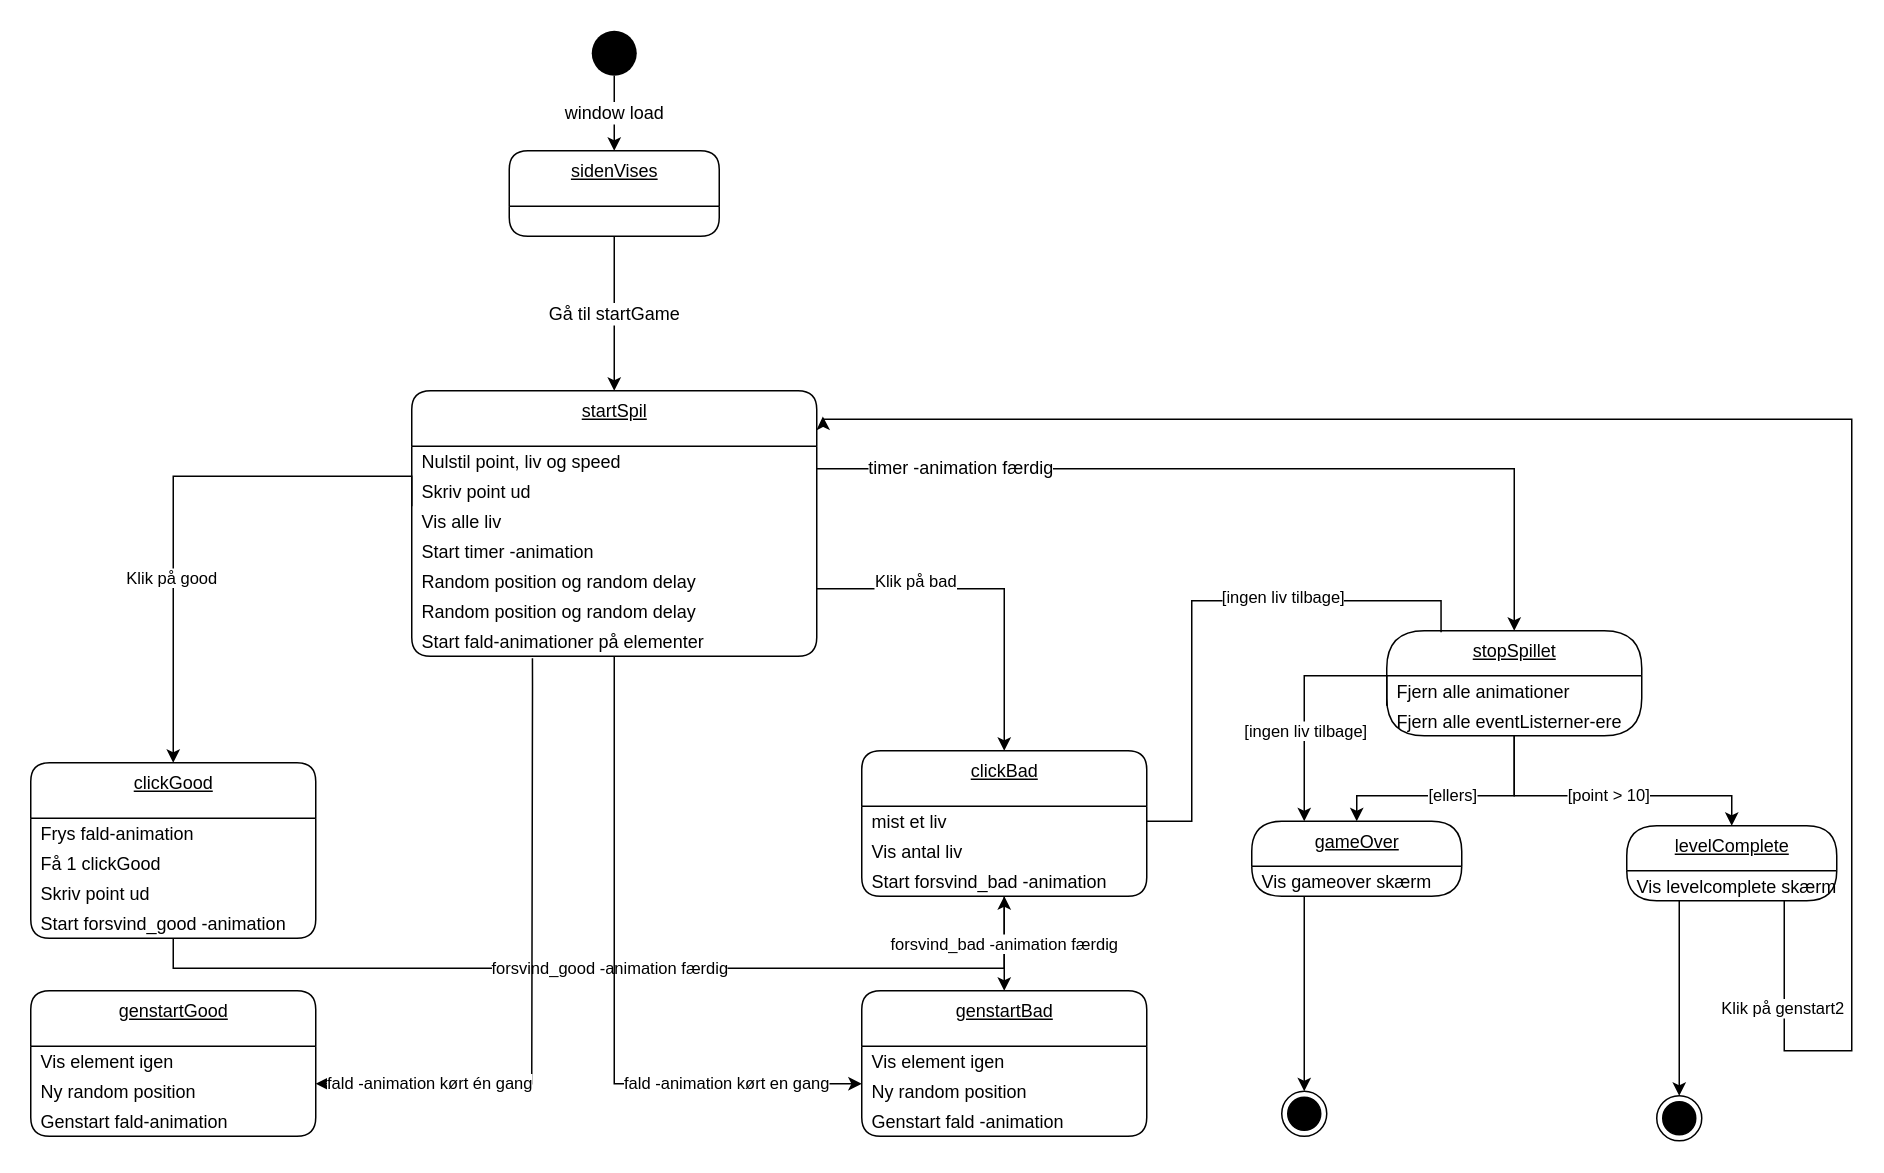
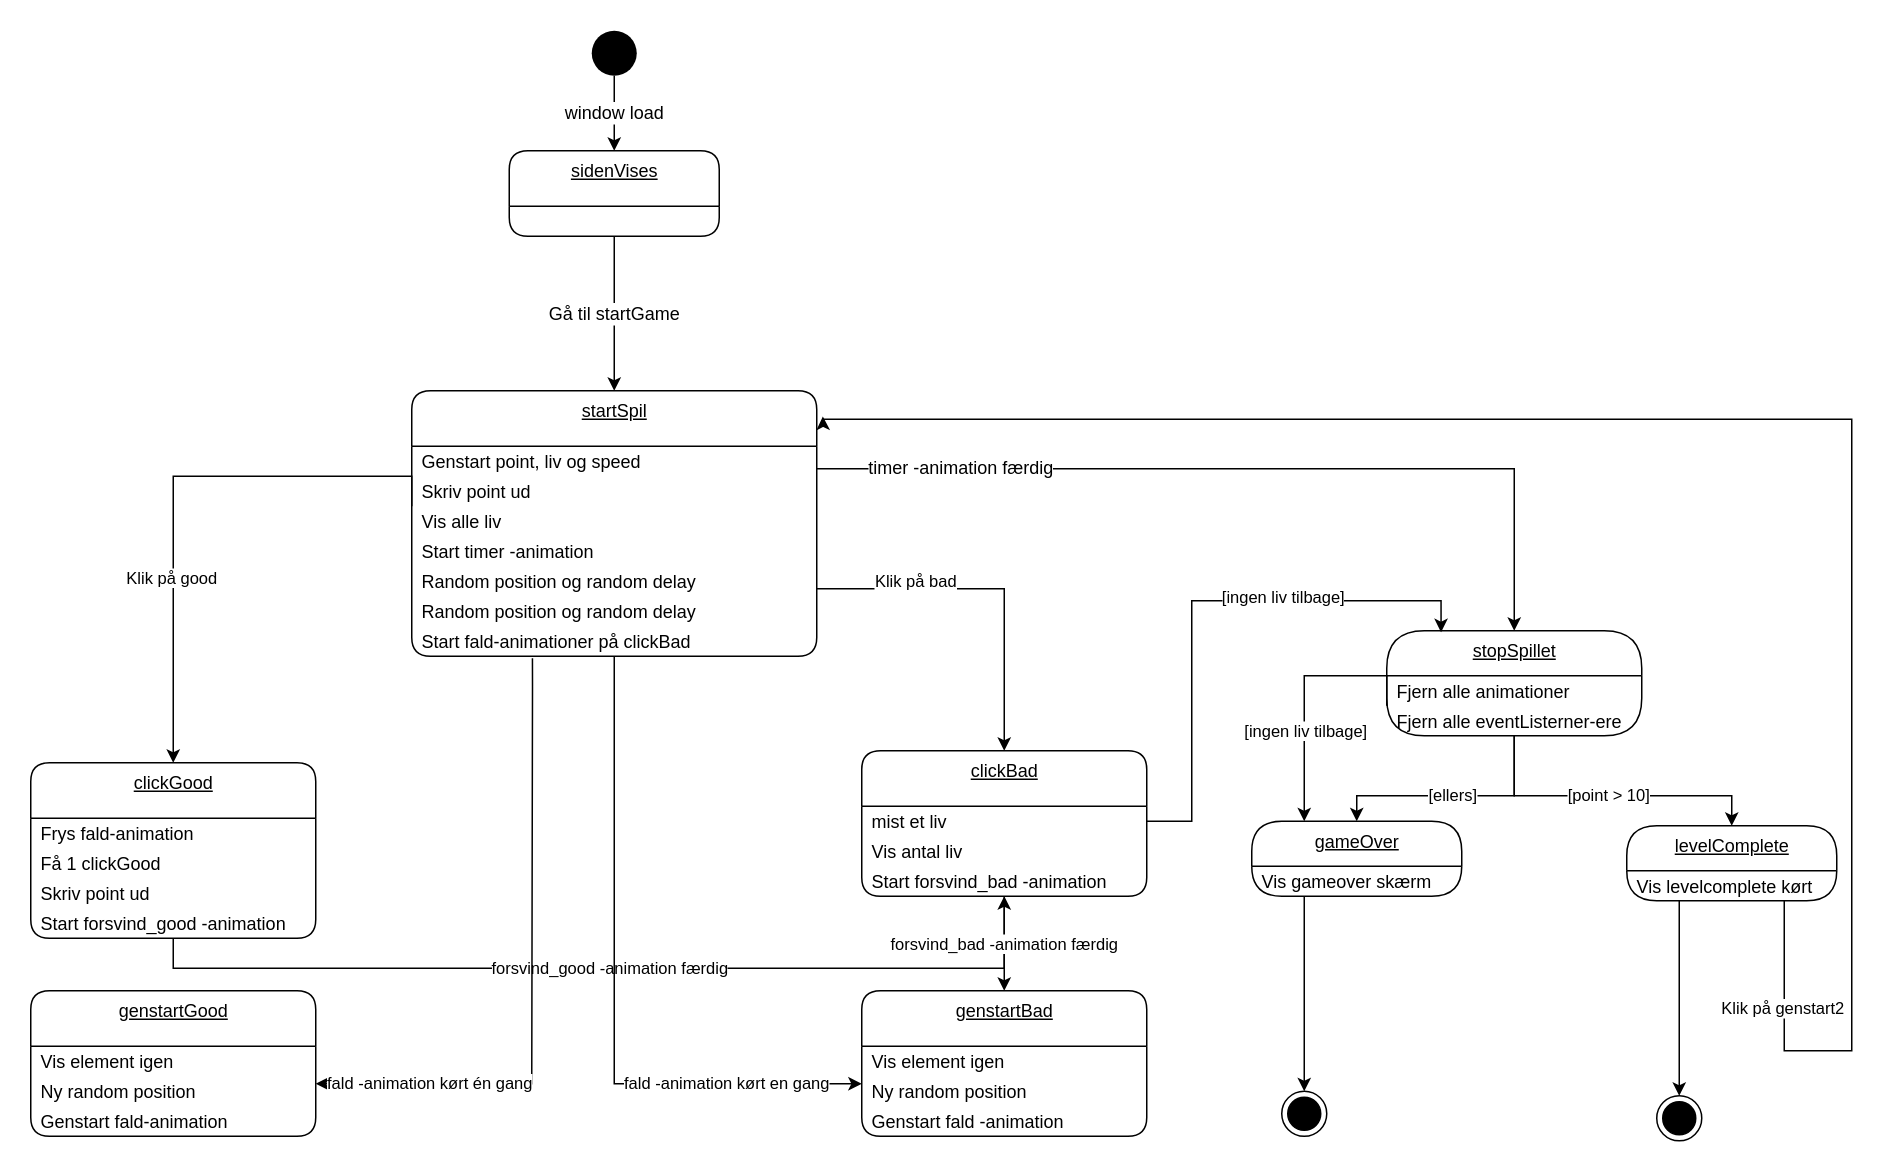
(532, 462) -> (544, 462)
(1441, 624) -> (1441, 621)
(582, 642) -> (574, 642)
(1738, 887) -> (1733, 887)
